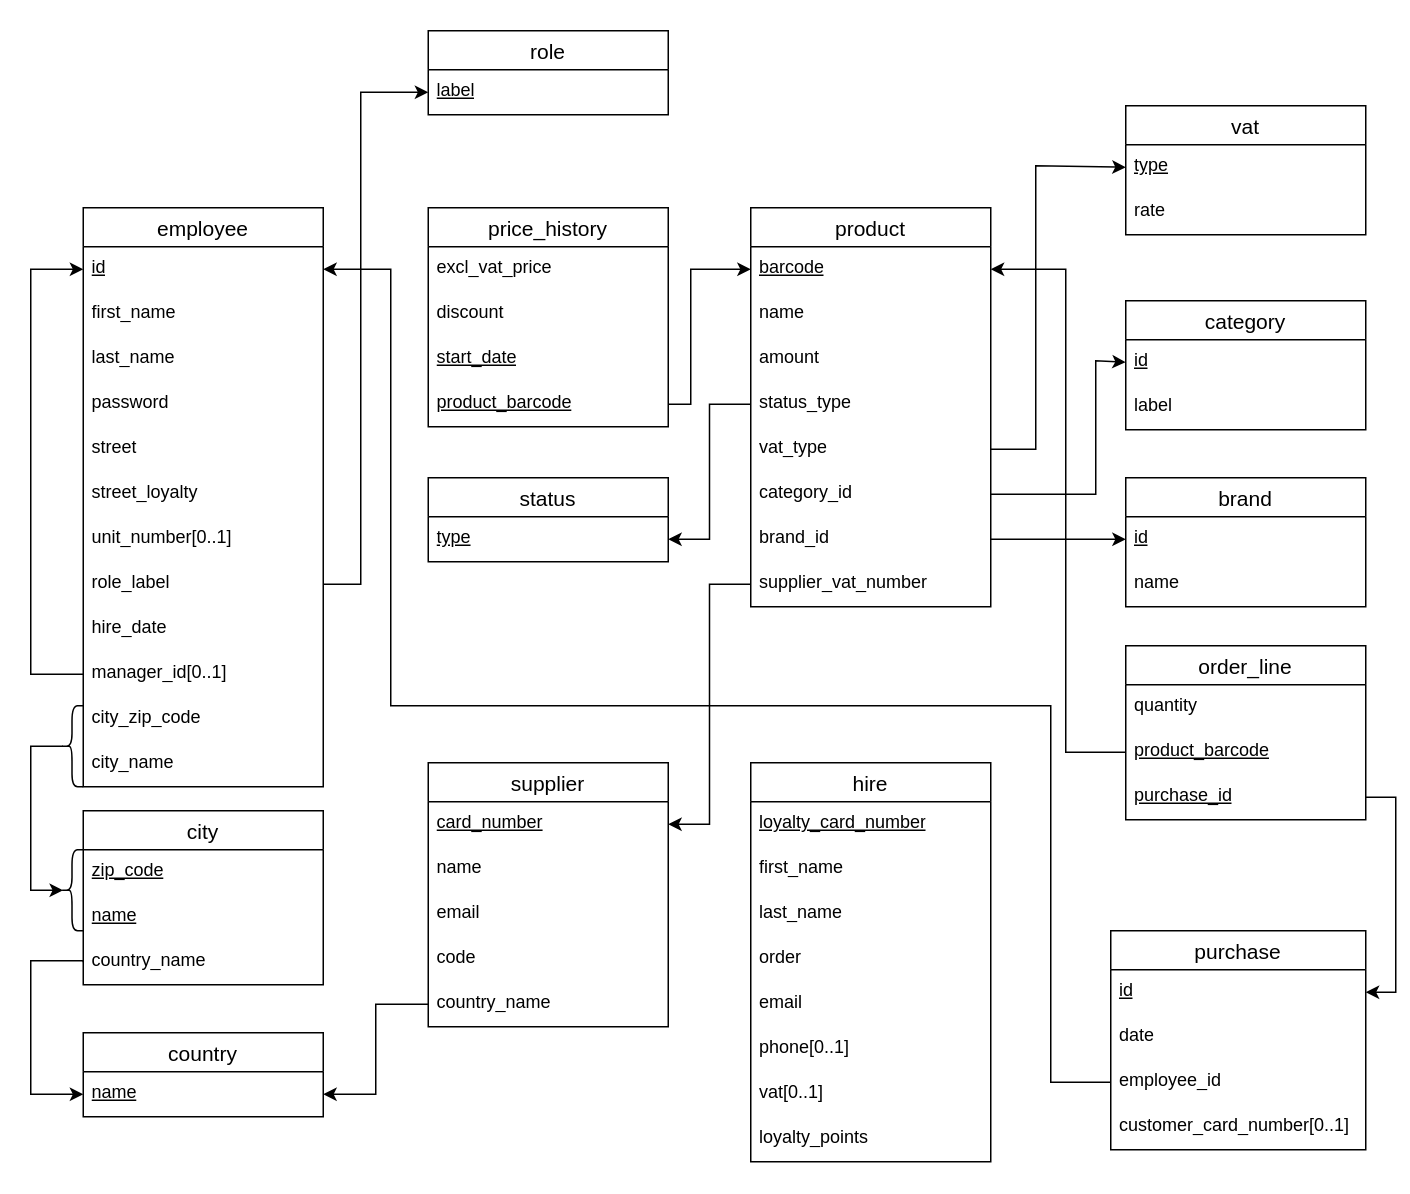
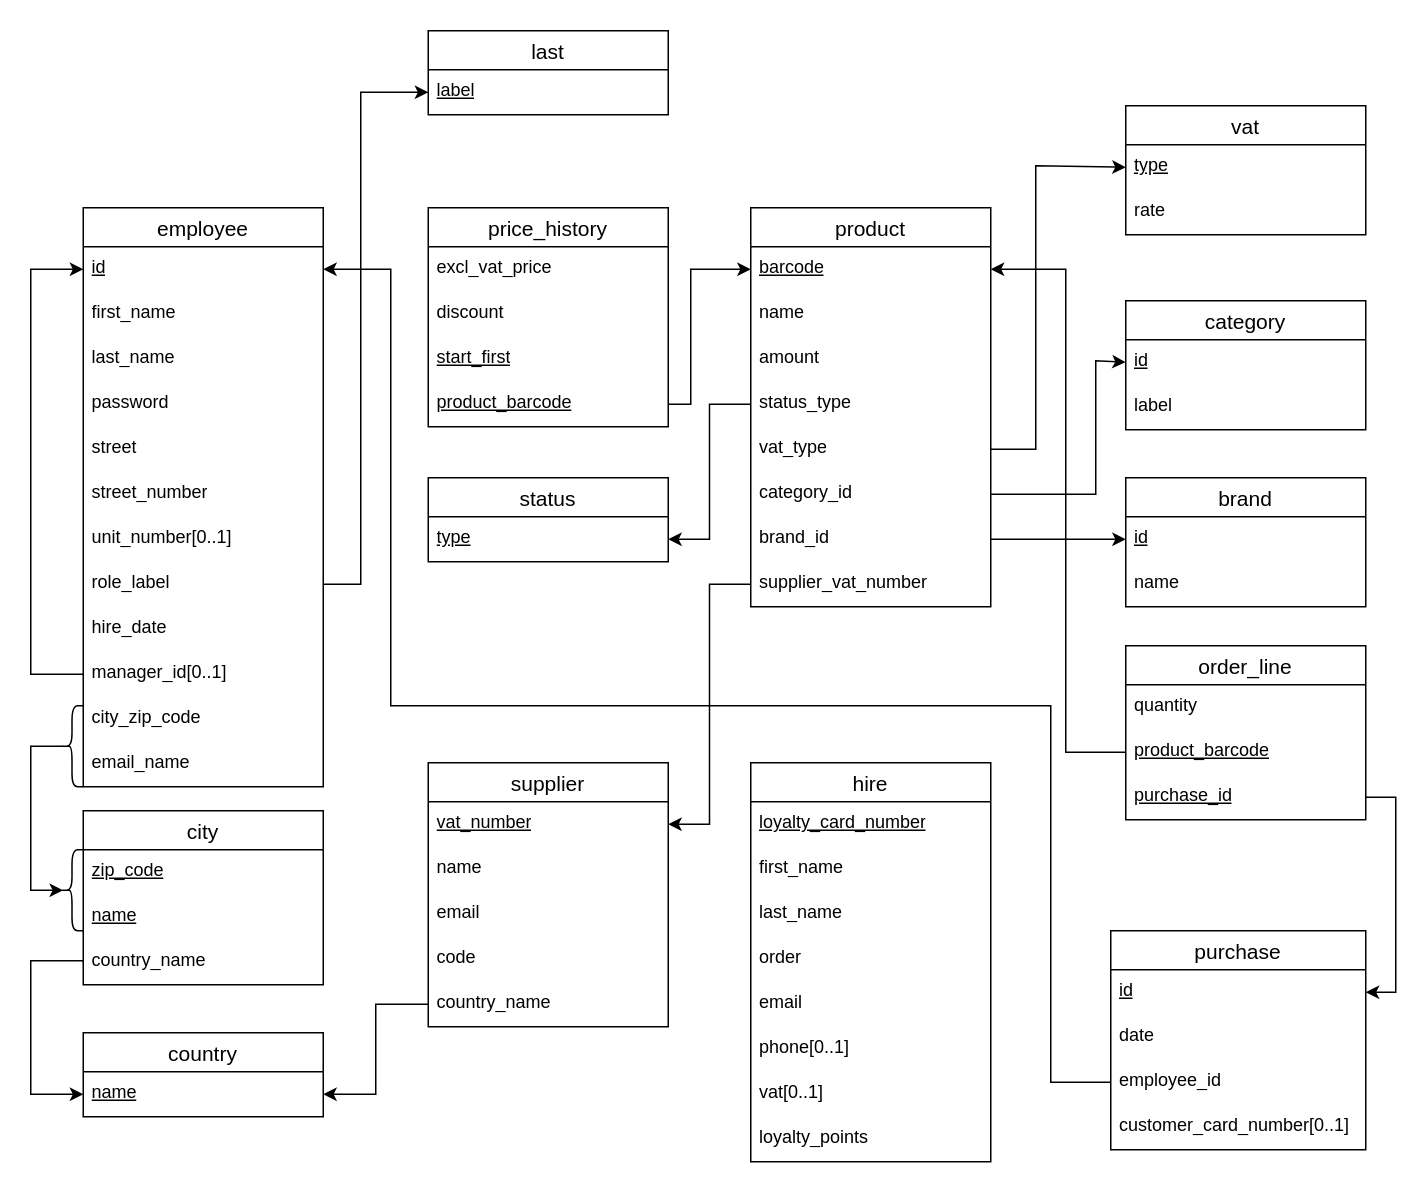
(548, 52) -> (548, 52)
(488, 358) -> (490, 358)
(158, 493) -> (158, 493)
(135, 763) -> (138, 763)
(493, 823) -> (488, 823)
